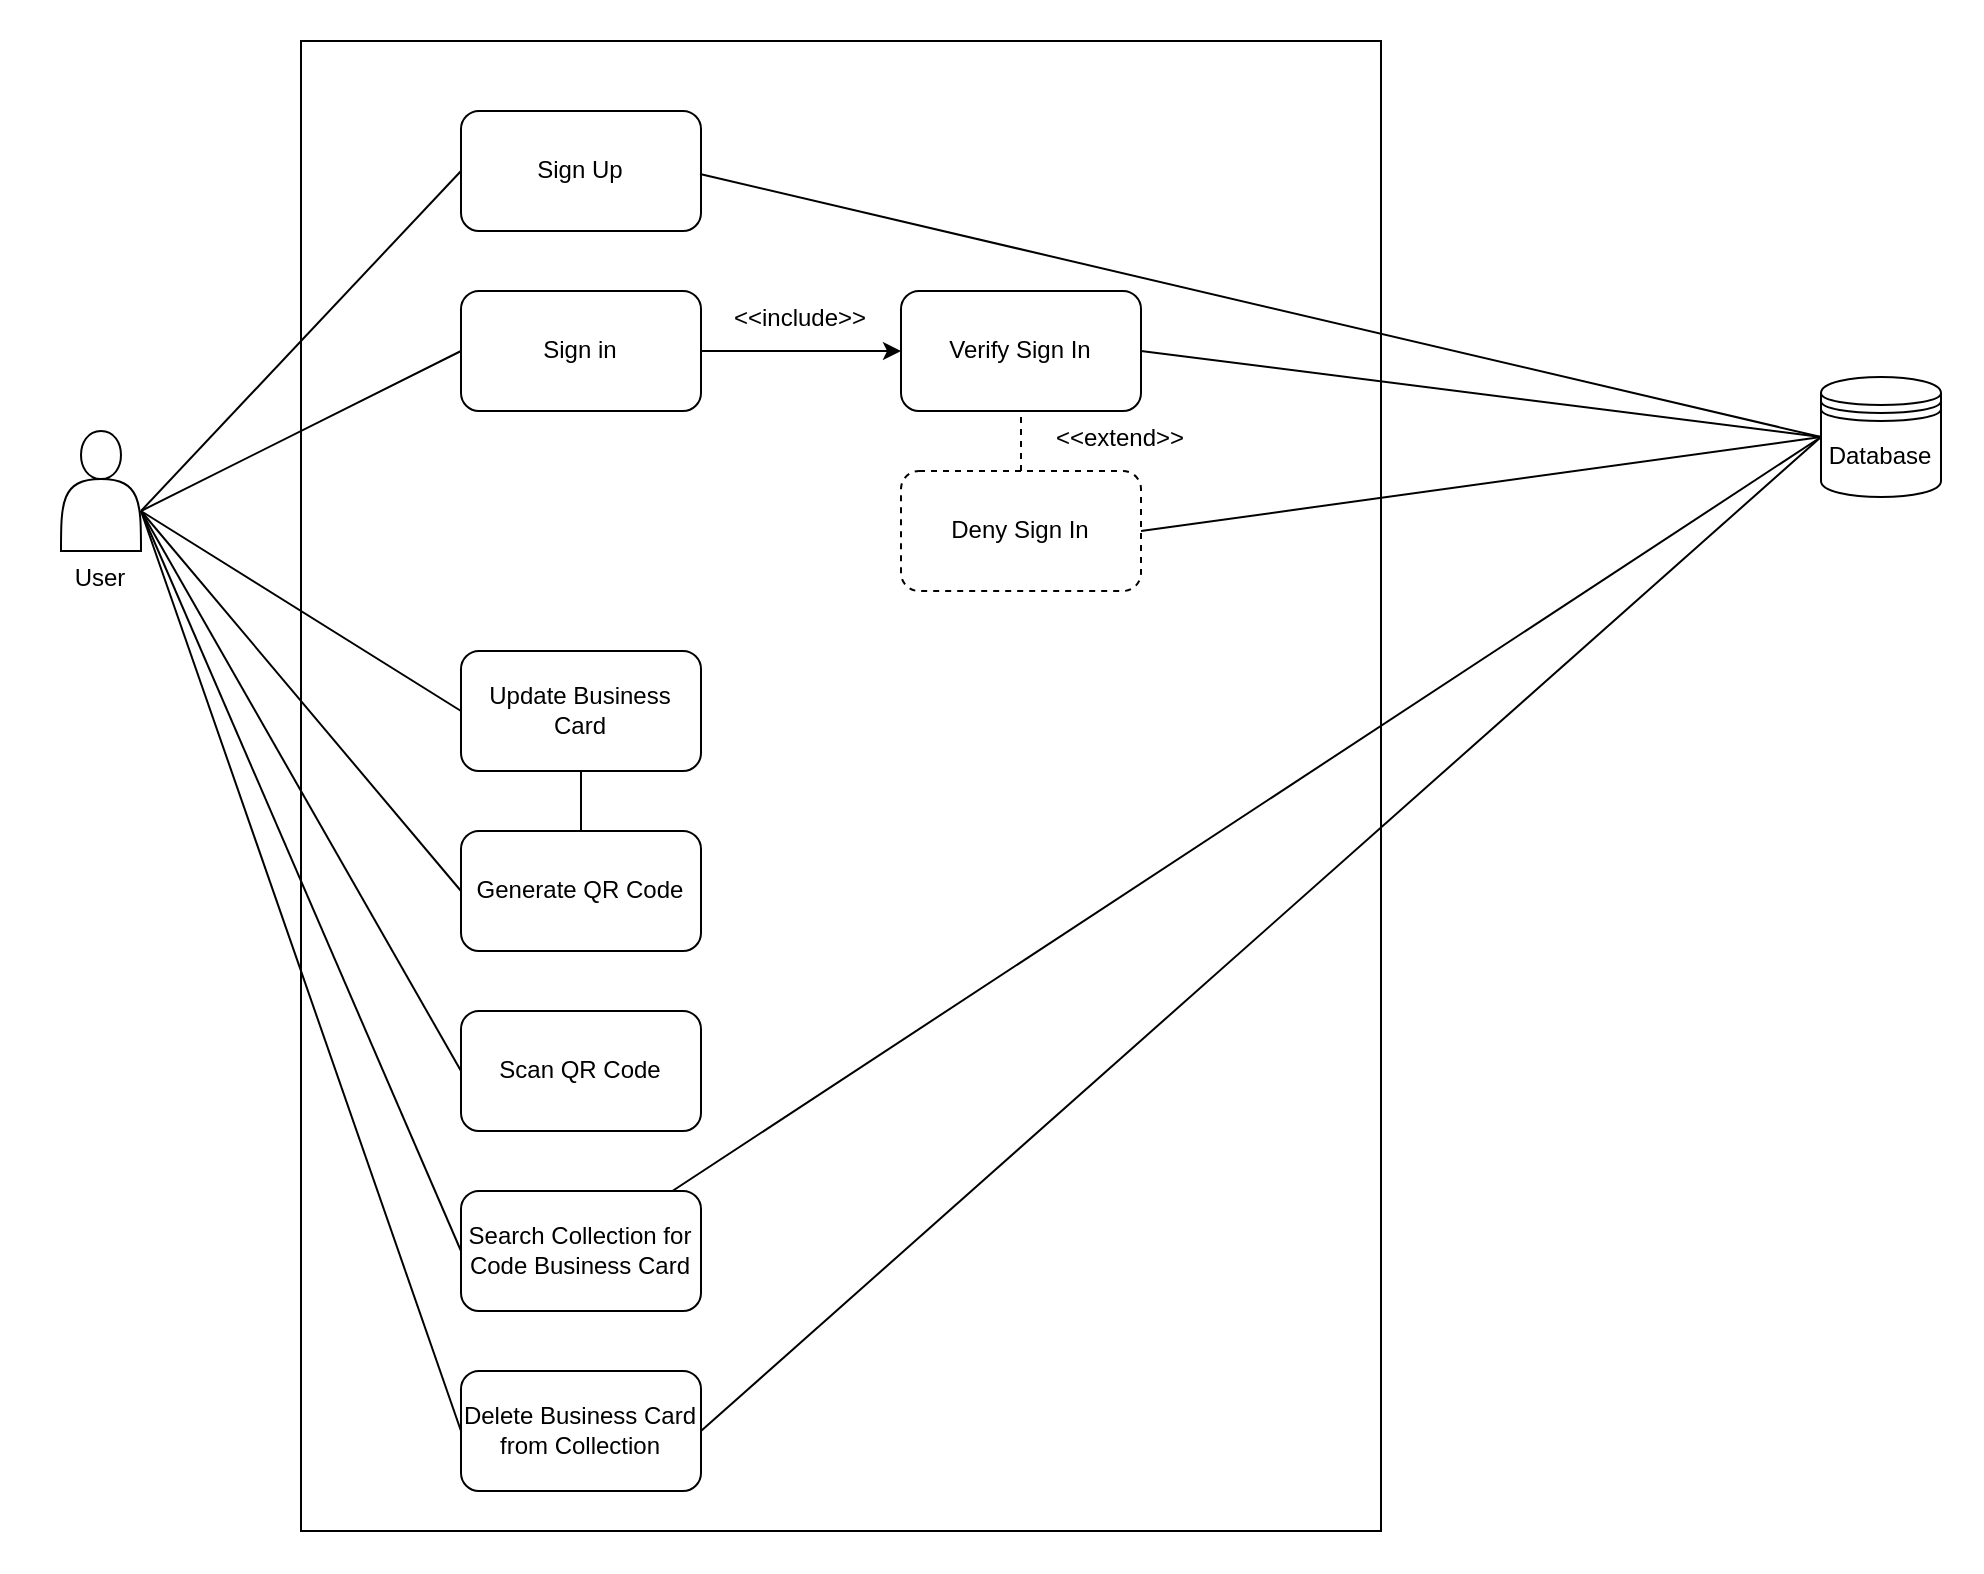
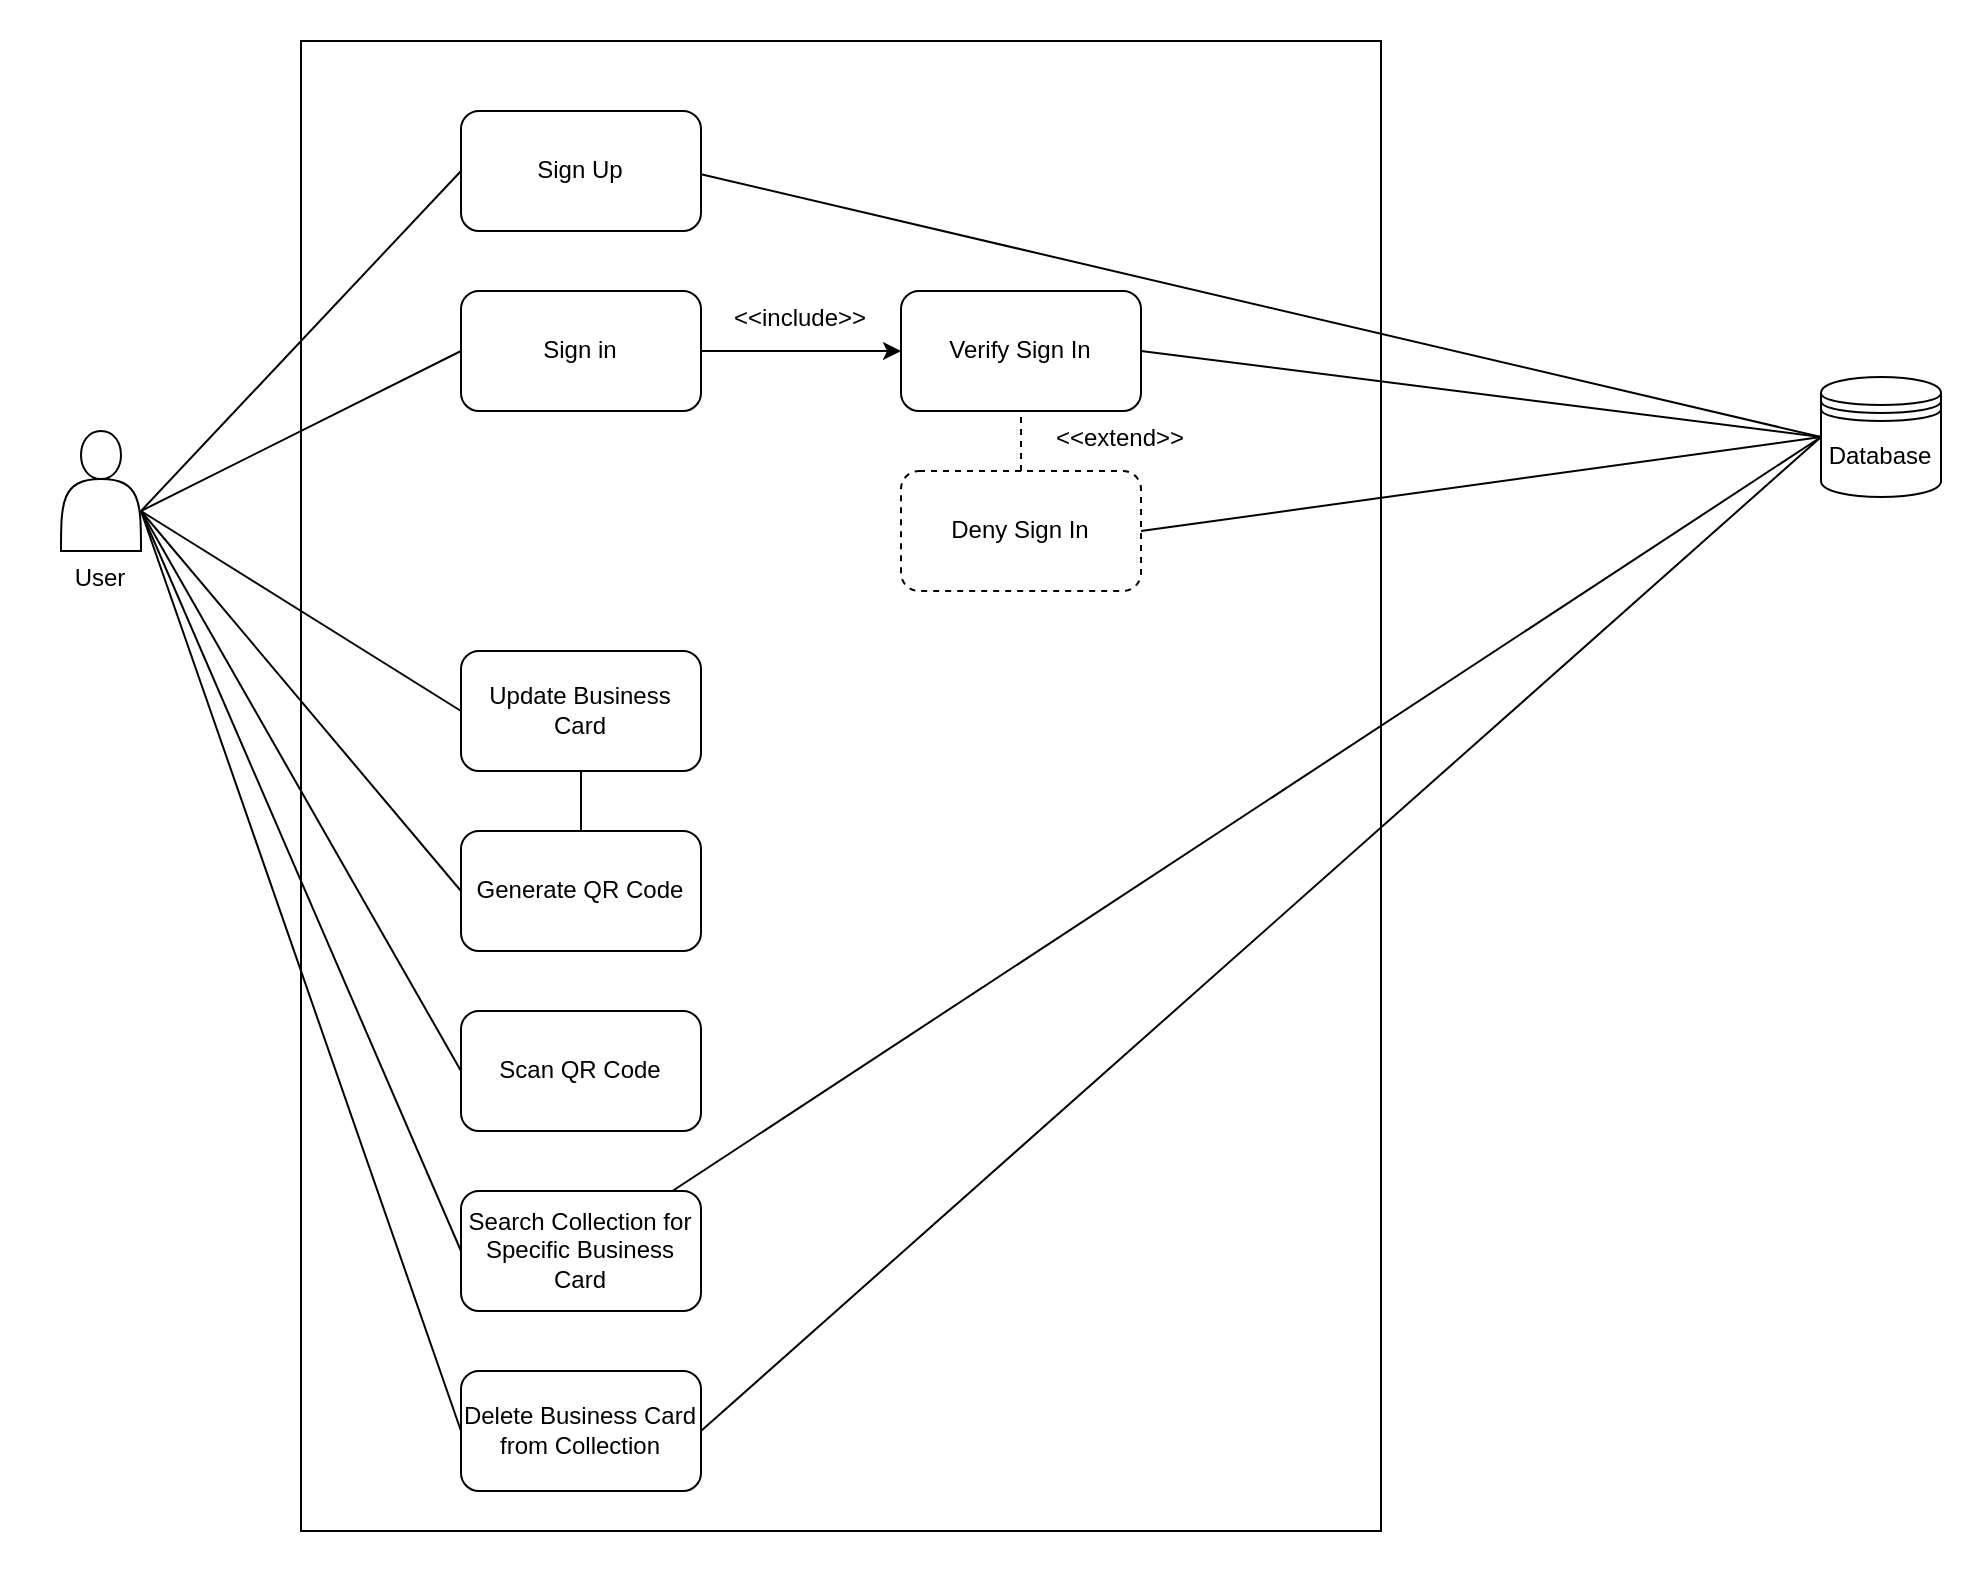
(581, 1251) -> (581, 1251)
